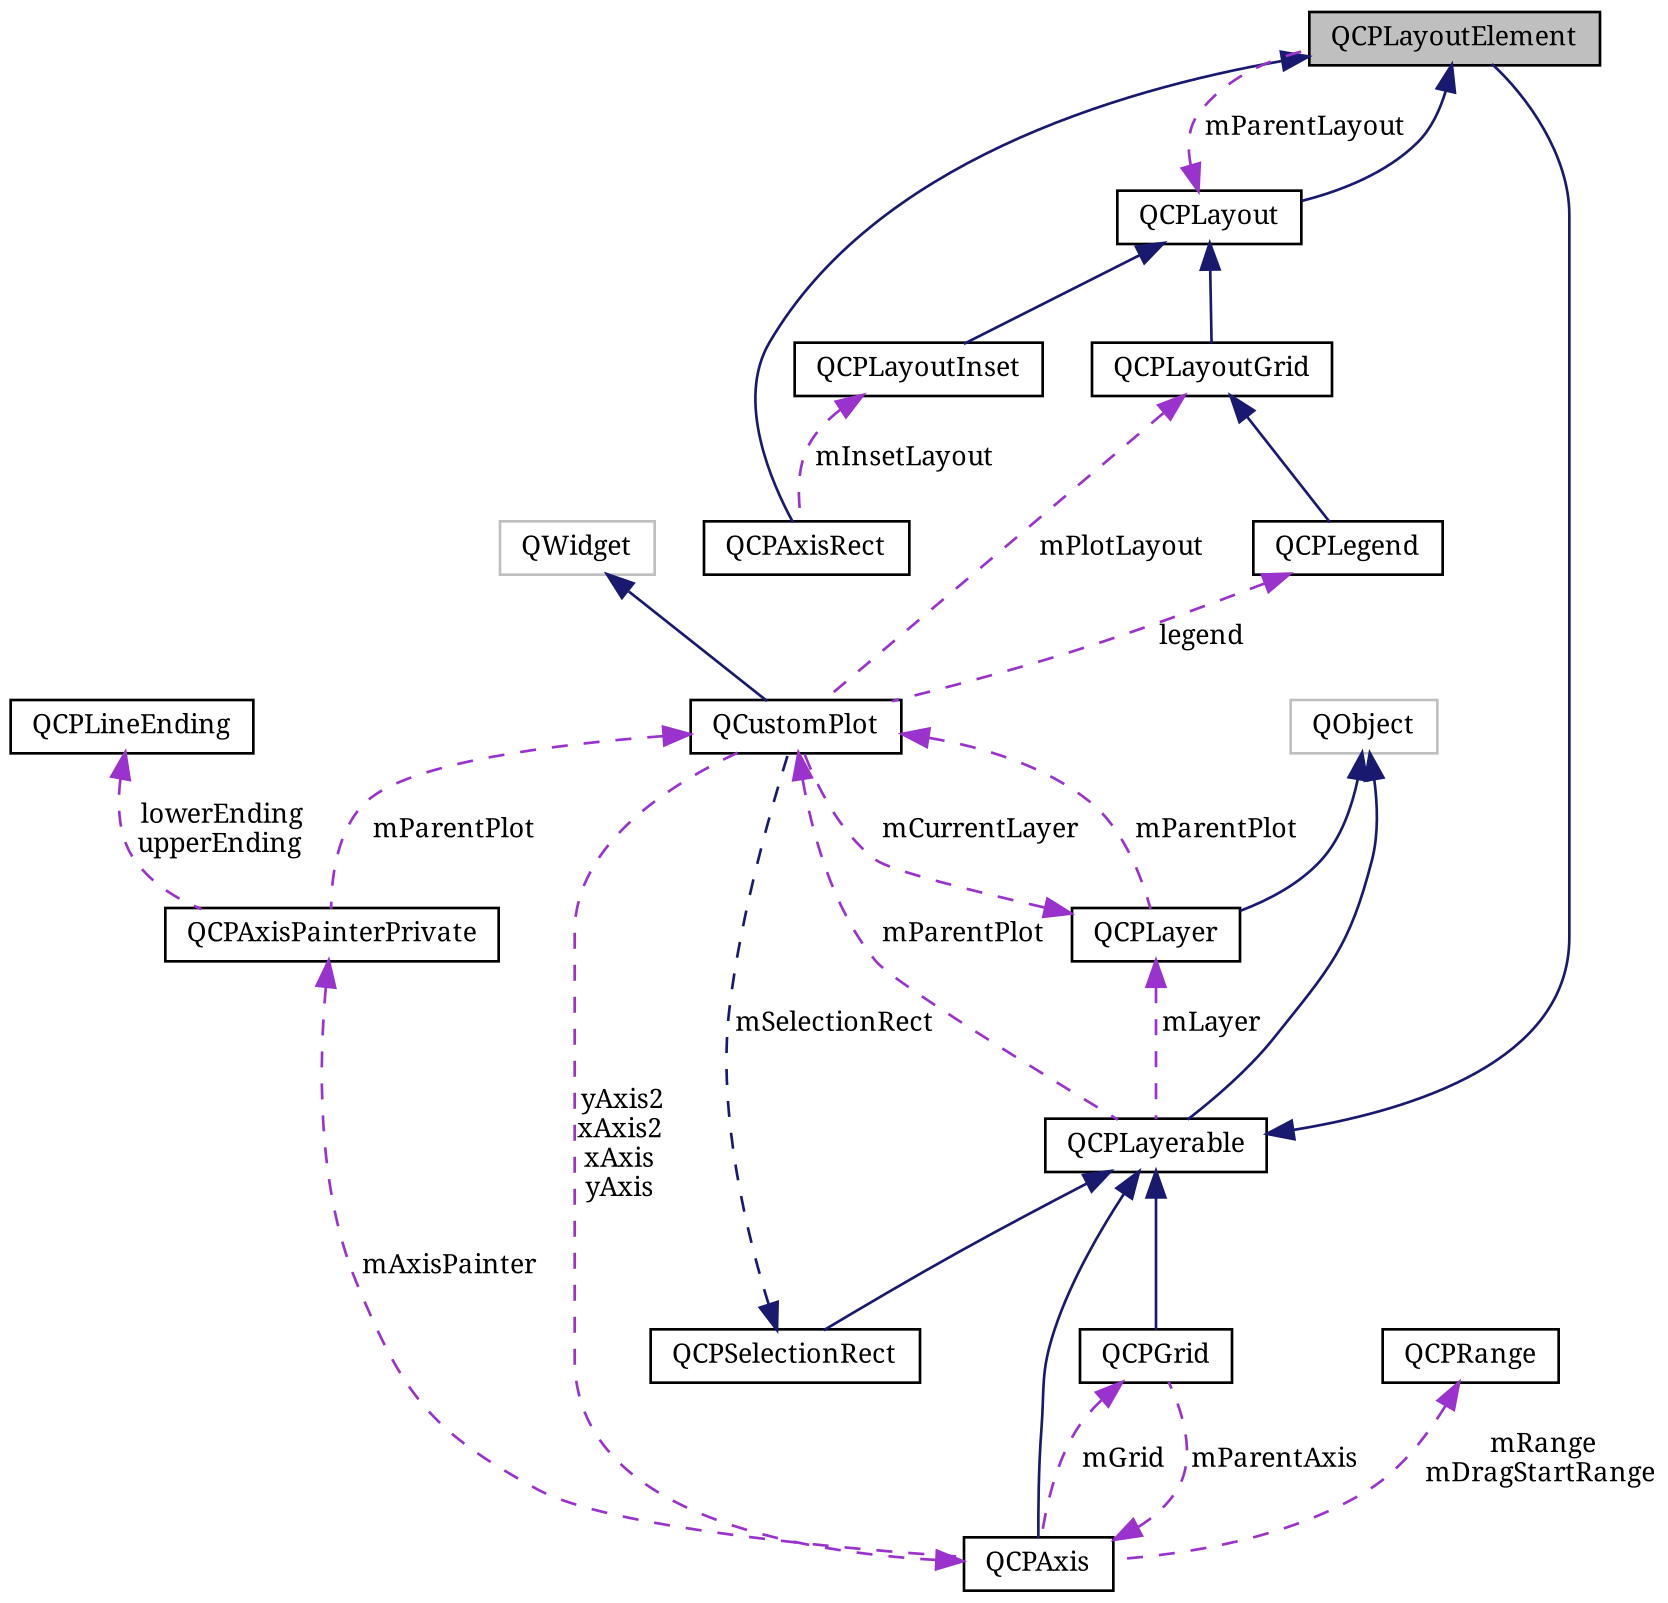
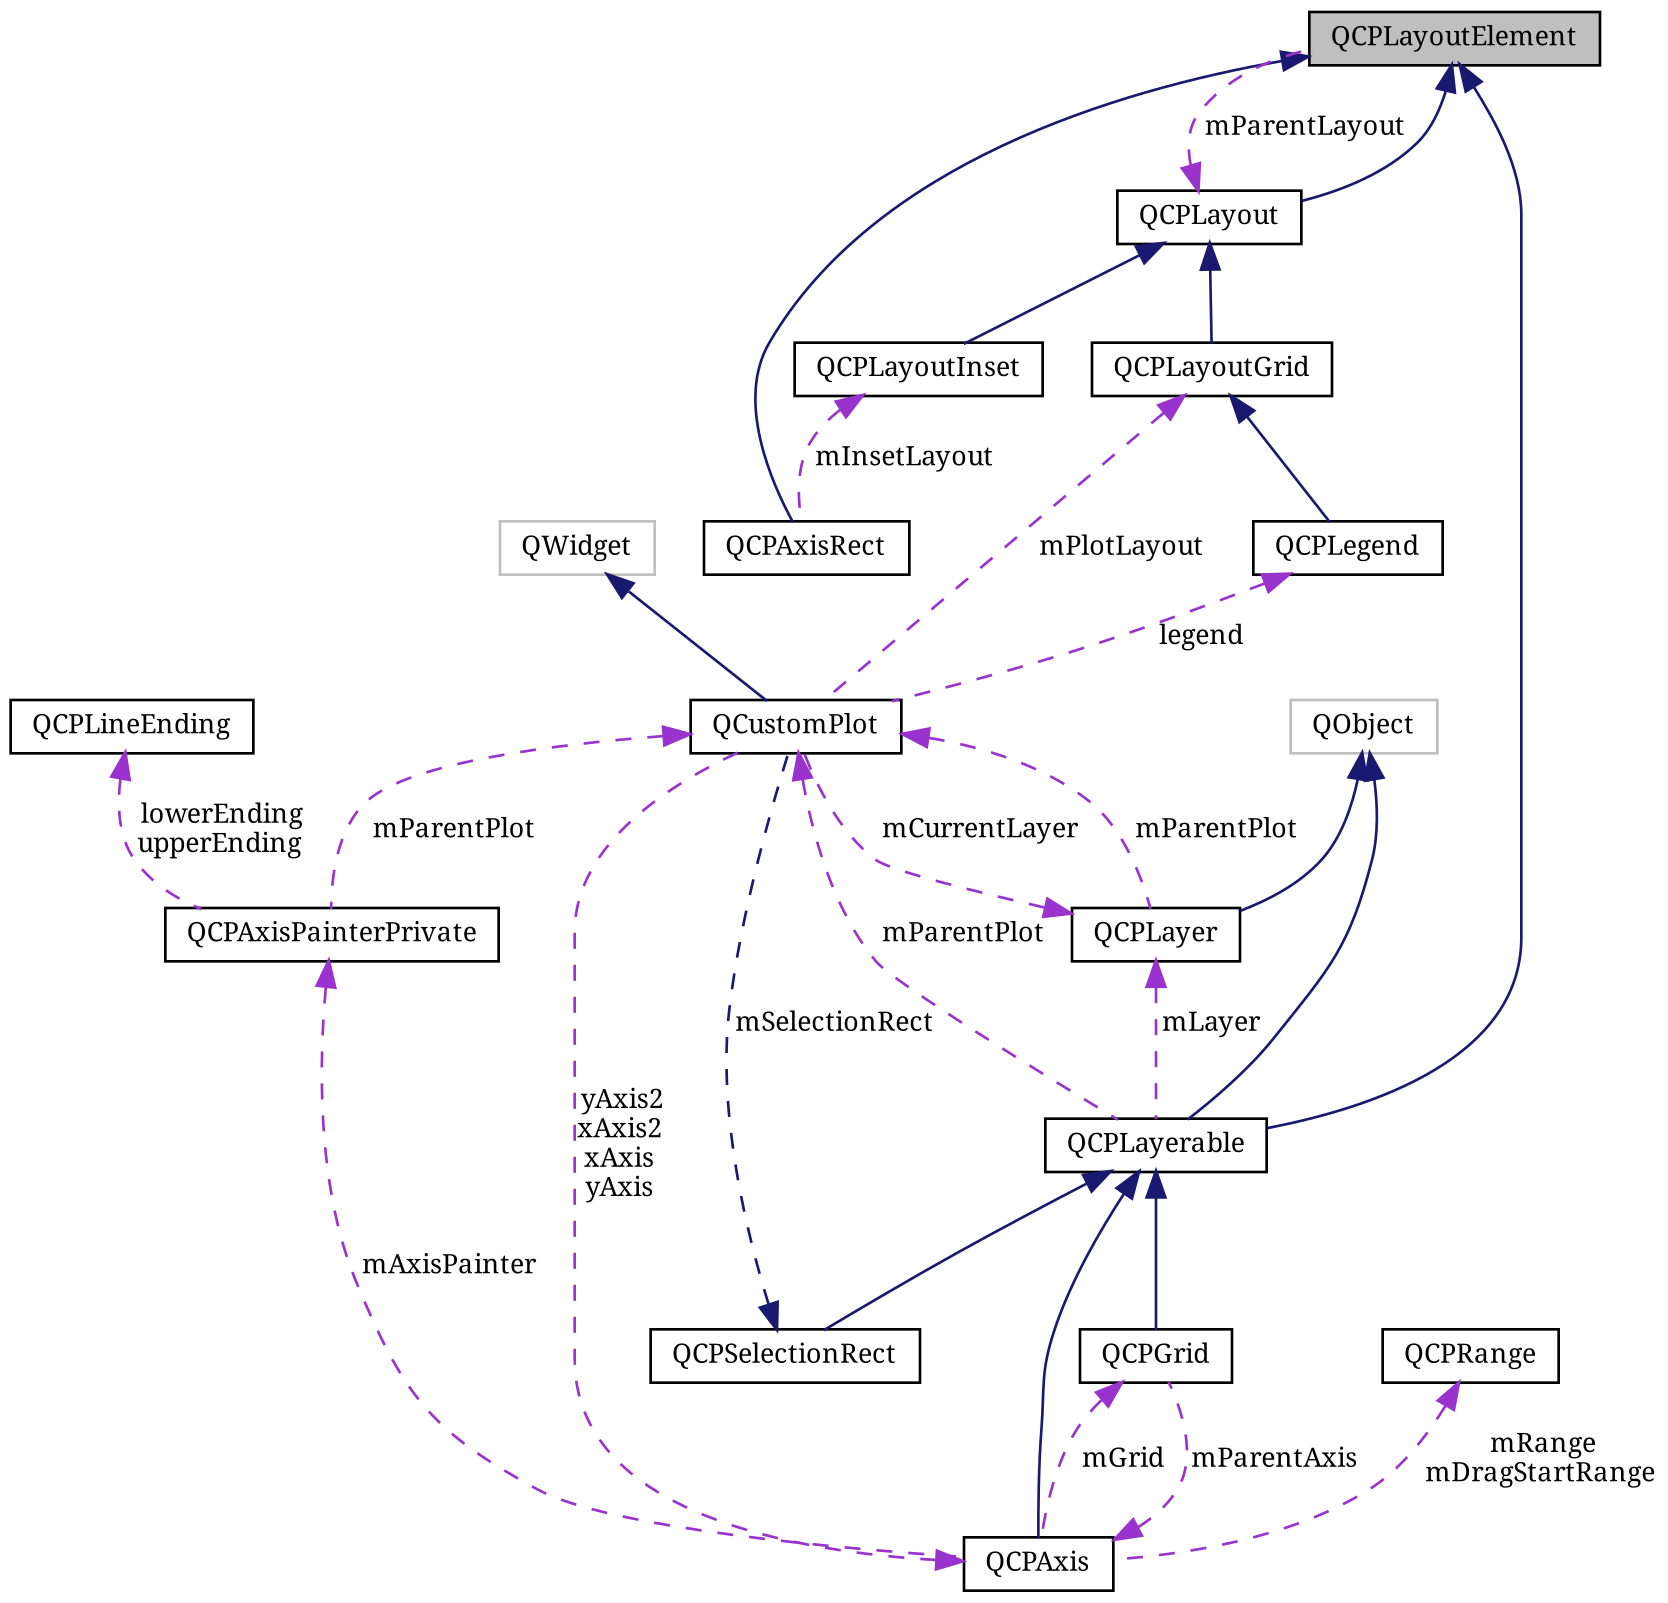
(1569, 672) -> (1521, 679)
